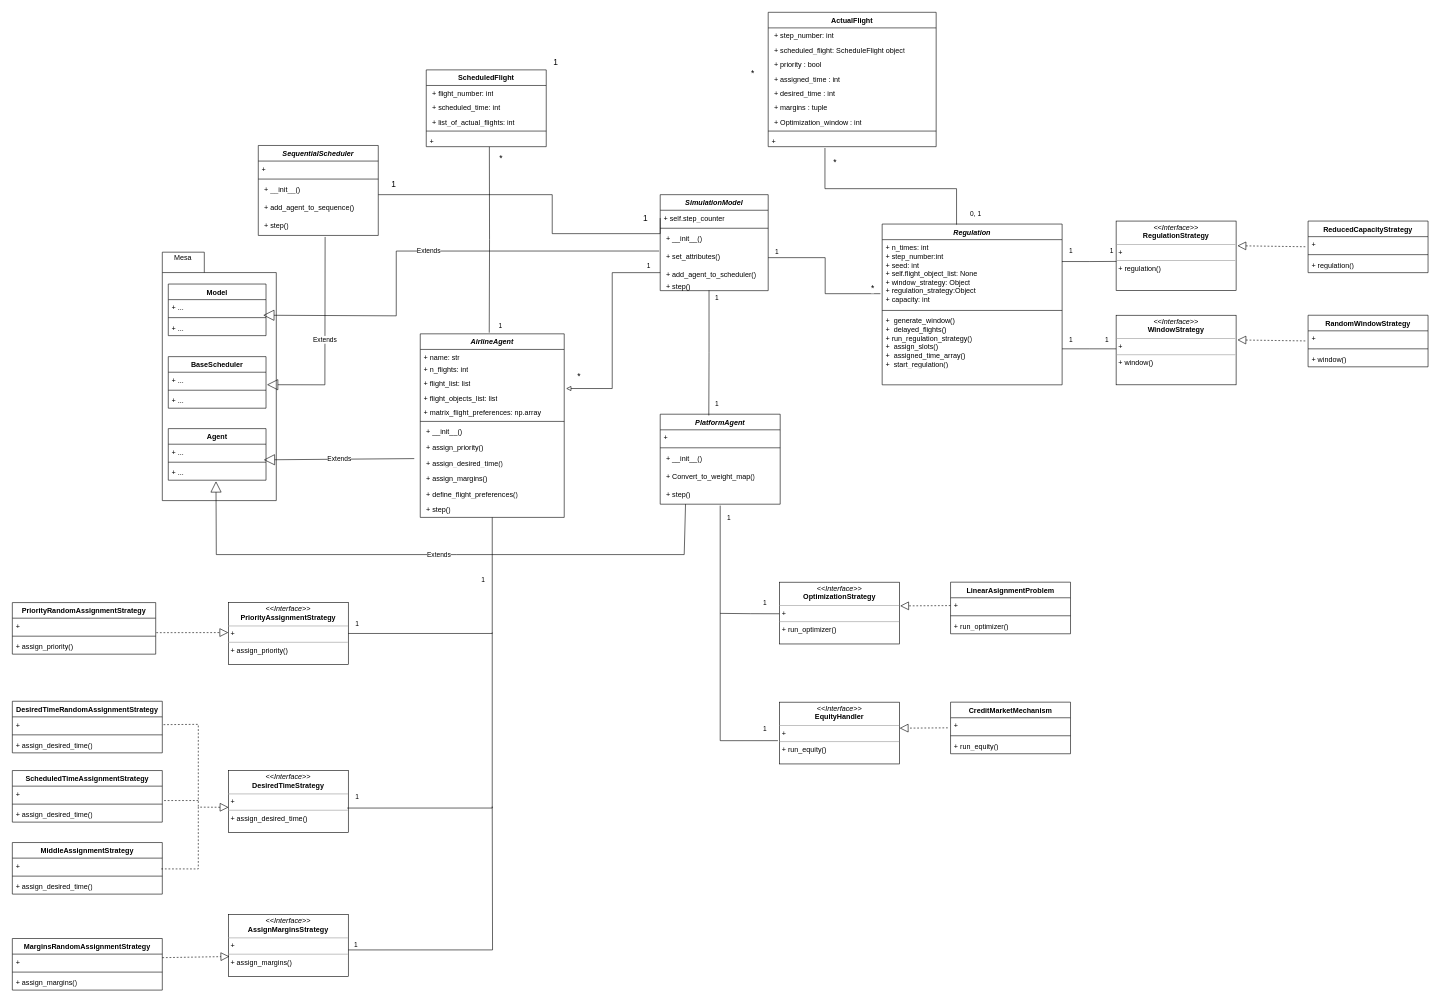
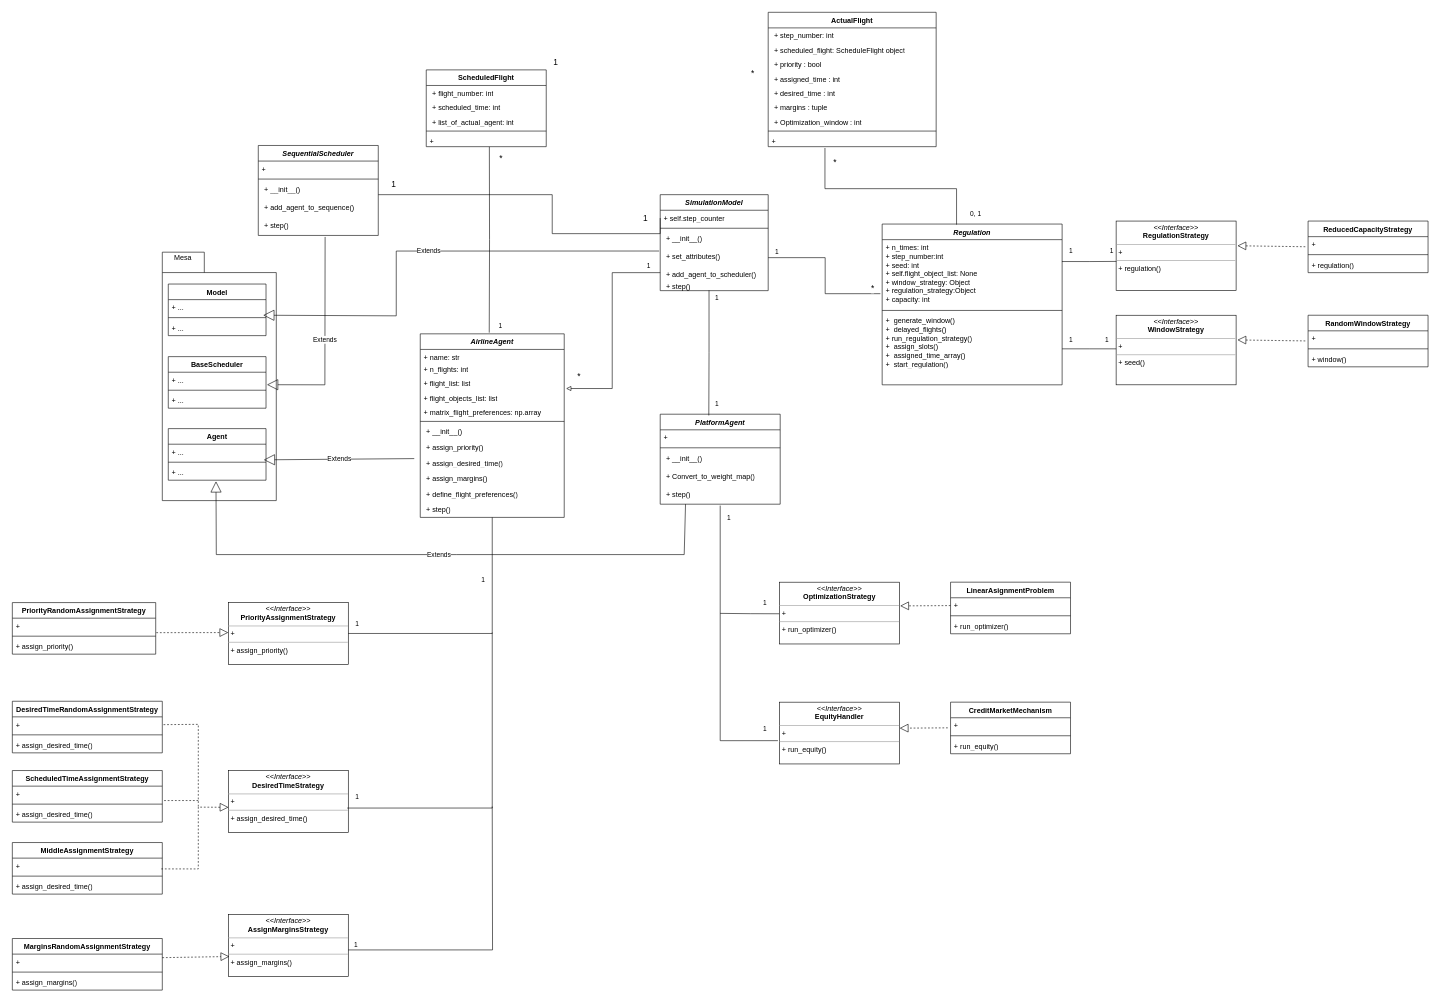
(481, 123) -> (479, 123)
(1144, 333) -> (1144, 333)
